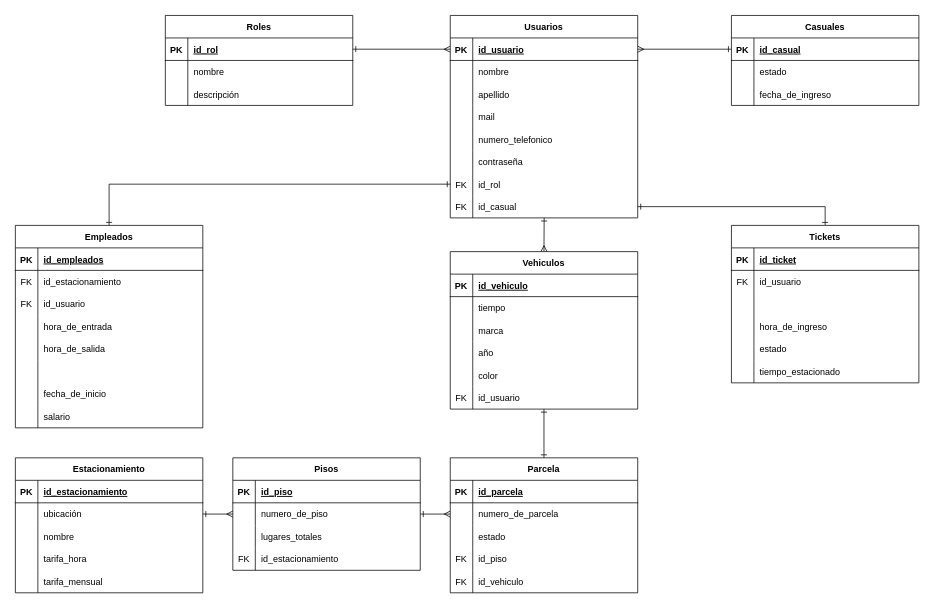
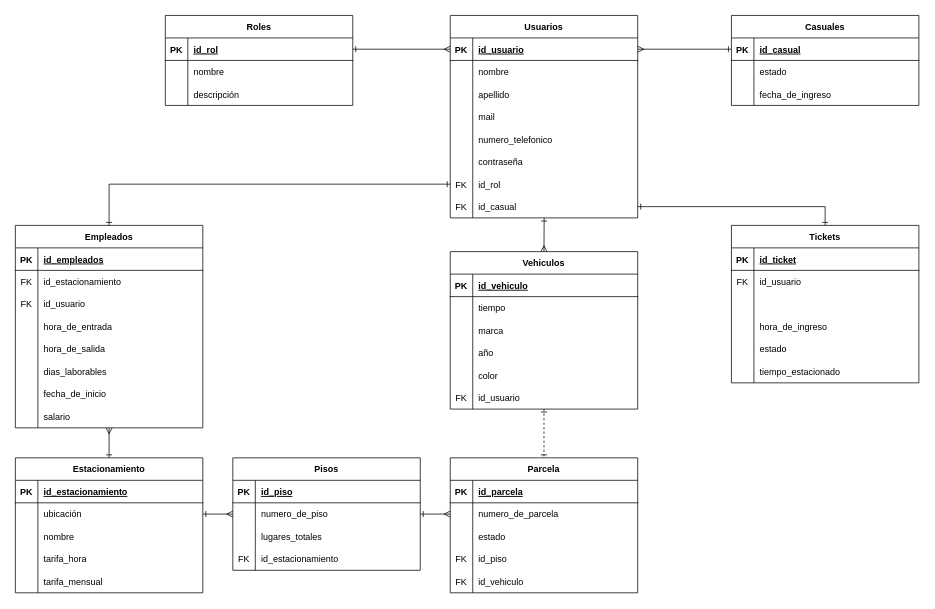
none -> (120, 372)
(544, 435) -> (544, 435)
none -> (109, 443)
